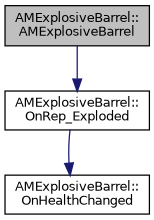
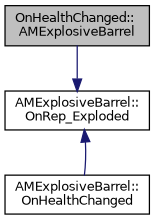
(77, 26) -> (77, 26)
(69, 146) -> (86, 159)
